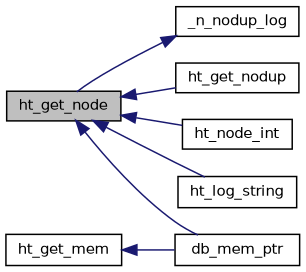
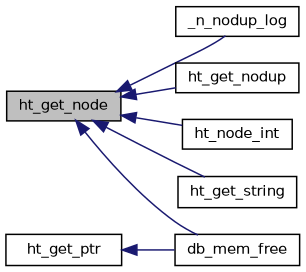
(119, 65) -> (178, 61)
(237, 192) -> (237, 192)
(64, 250) -> (64, 250)
(237, 250) -> (237, 250)
